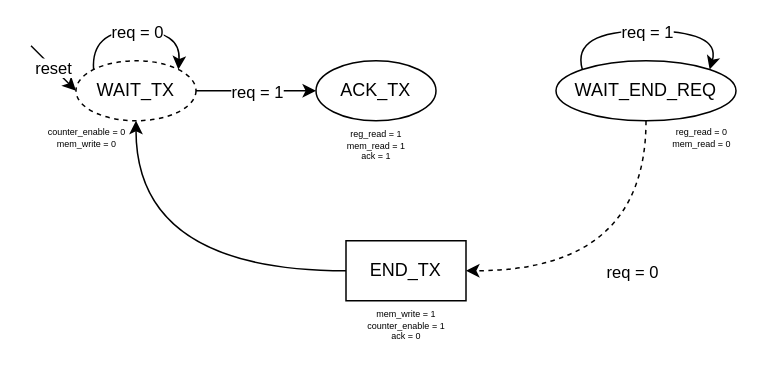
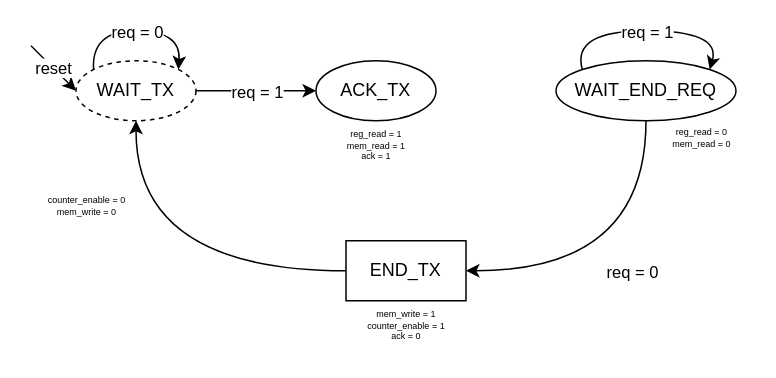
(87, 136) -> (87, 203)
(597, 237) -> (597, 237)
